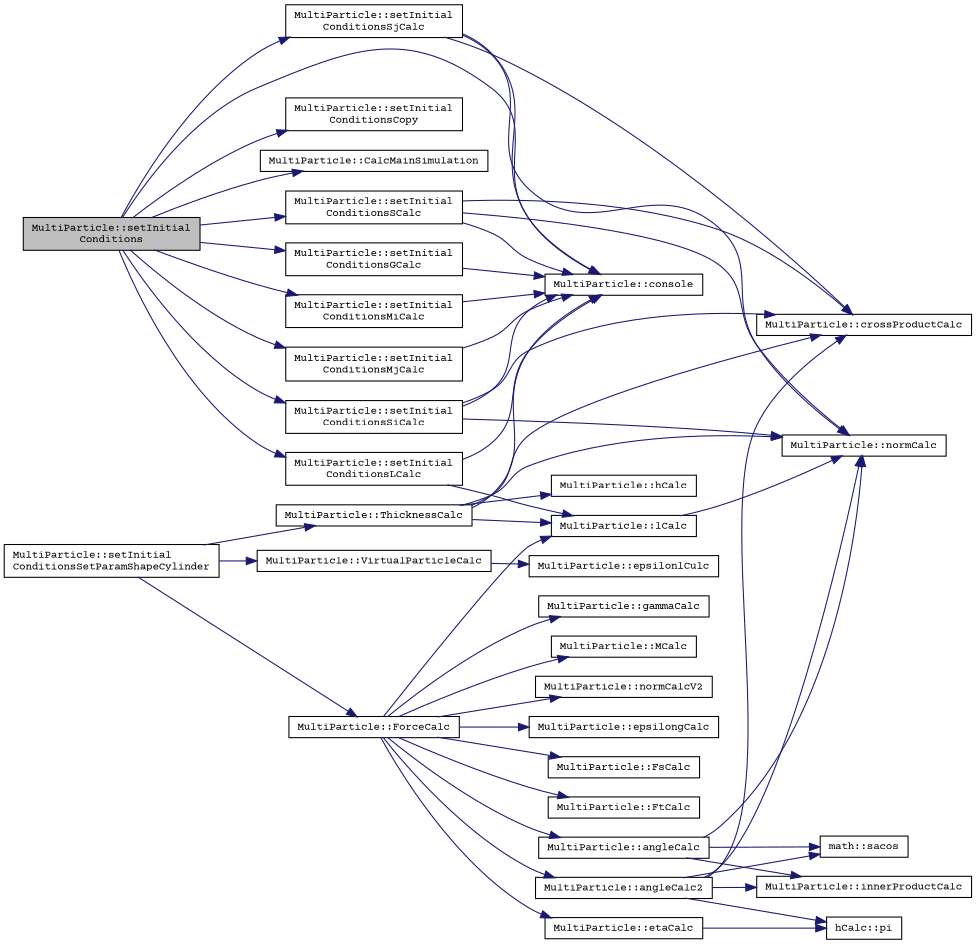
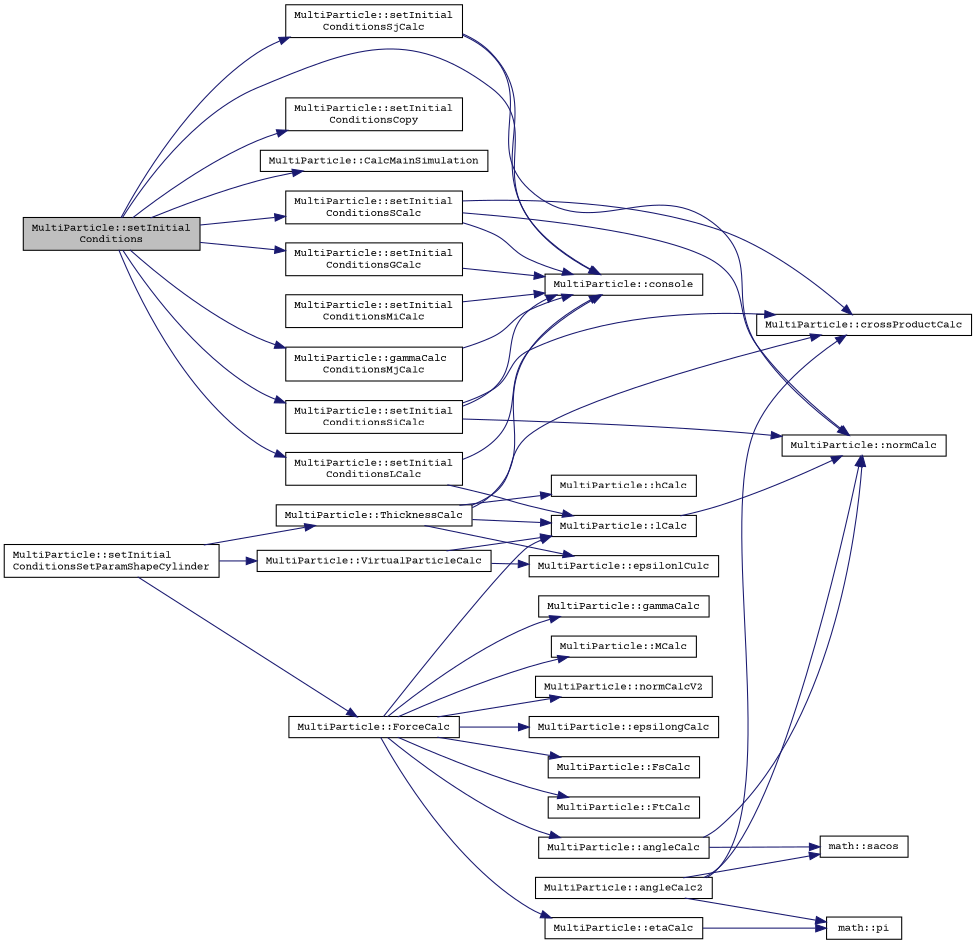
(657, 152) -> none
(220, 273) -> none
(374, 364) -> (374, 364)
(609, 445) -> (487, 538)
none -> (486, 545)
(456, 815) -> none
(864, 887) -> none
(864, 928) -> (864, 928)
